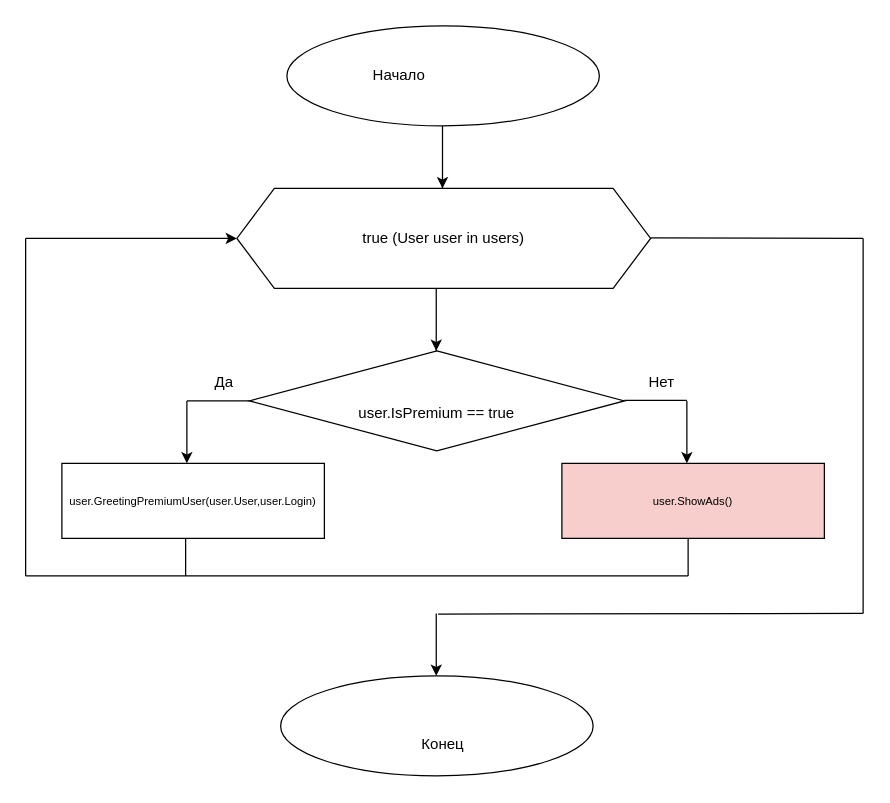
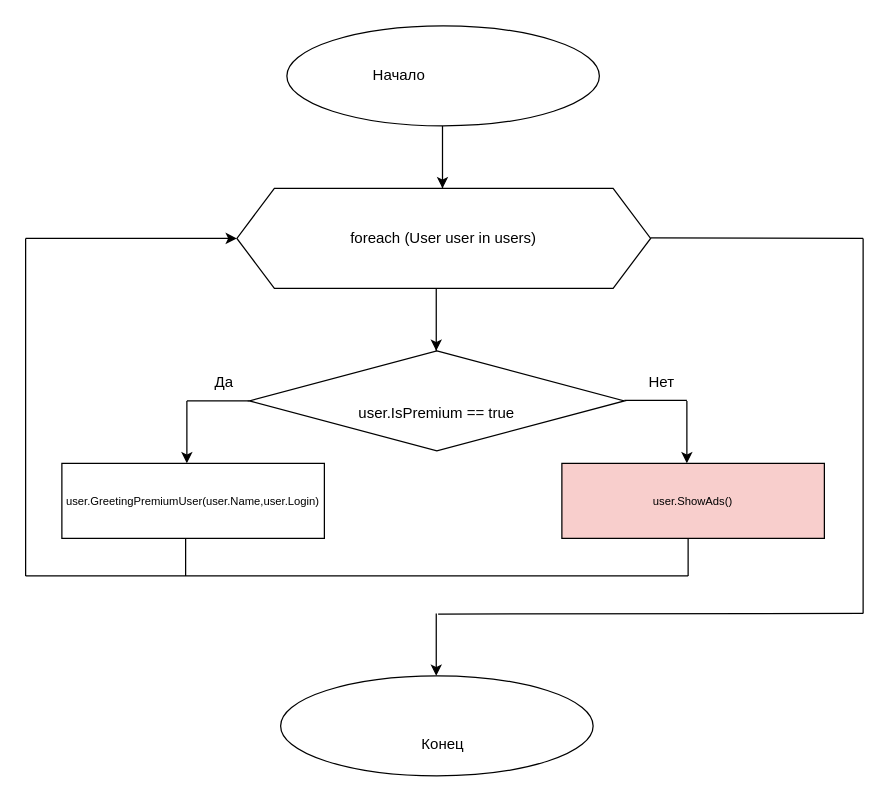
(444, 238) -> (444, 238)
(193, 501) -> (193, 501)
